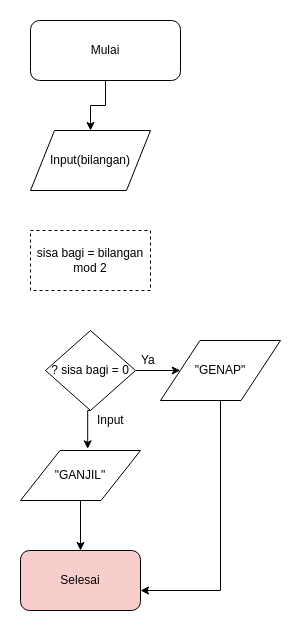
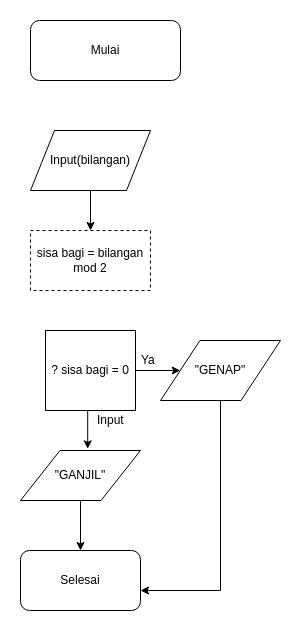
(102, 106) -> none
none -> (91, 207)
(91, 371) -> (91, 371)
(81, 581) -> (81, 581)
